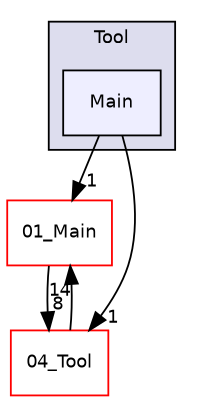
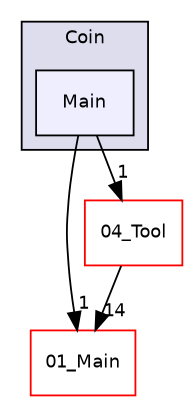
(112, 39) -> (85, 39)
(48, 289) -> none
